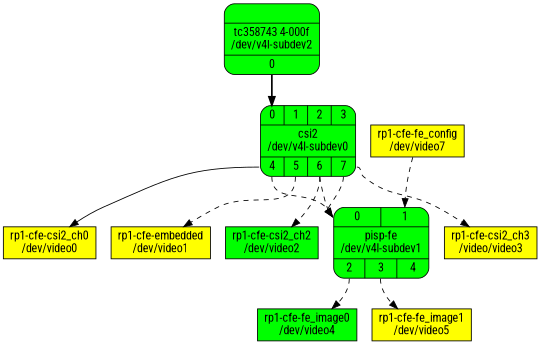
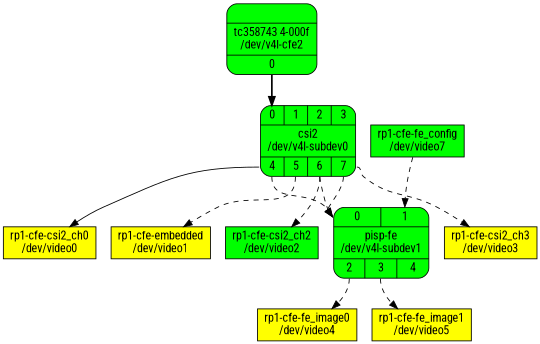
(272, 45) -> (272, 45)
(417, 141) -> (417, 141)
(491, 243) -> (491, 243)
(307, 325) -> (307, 325)
